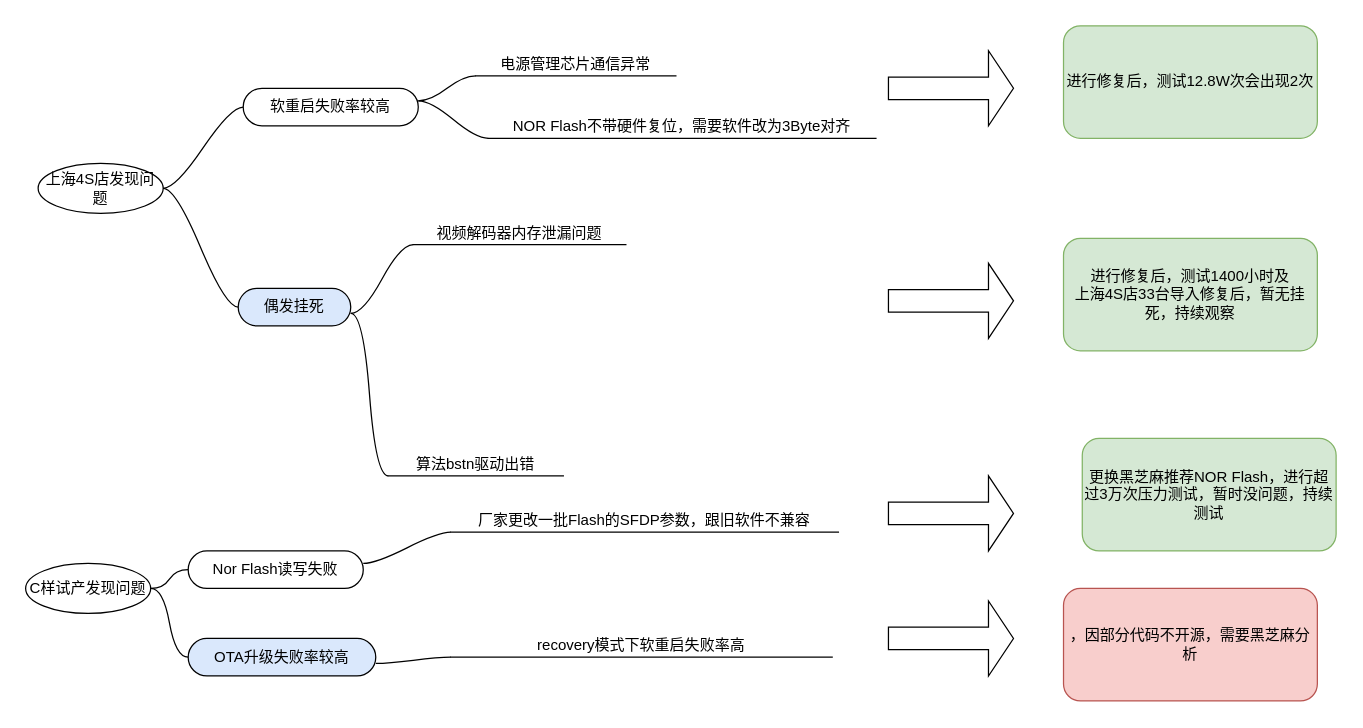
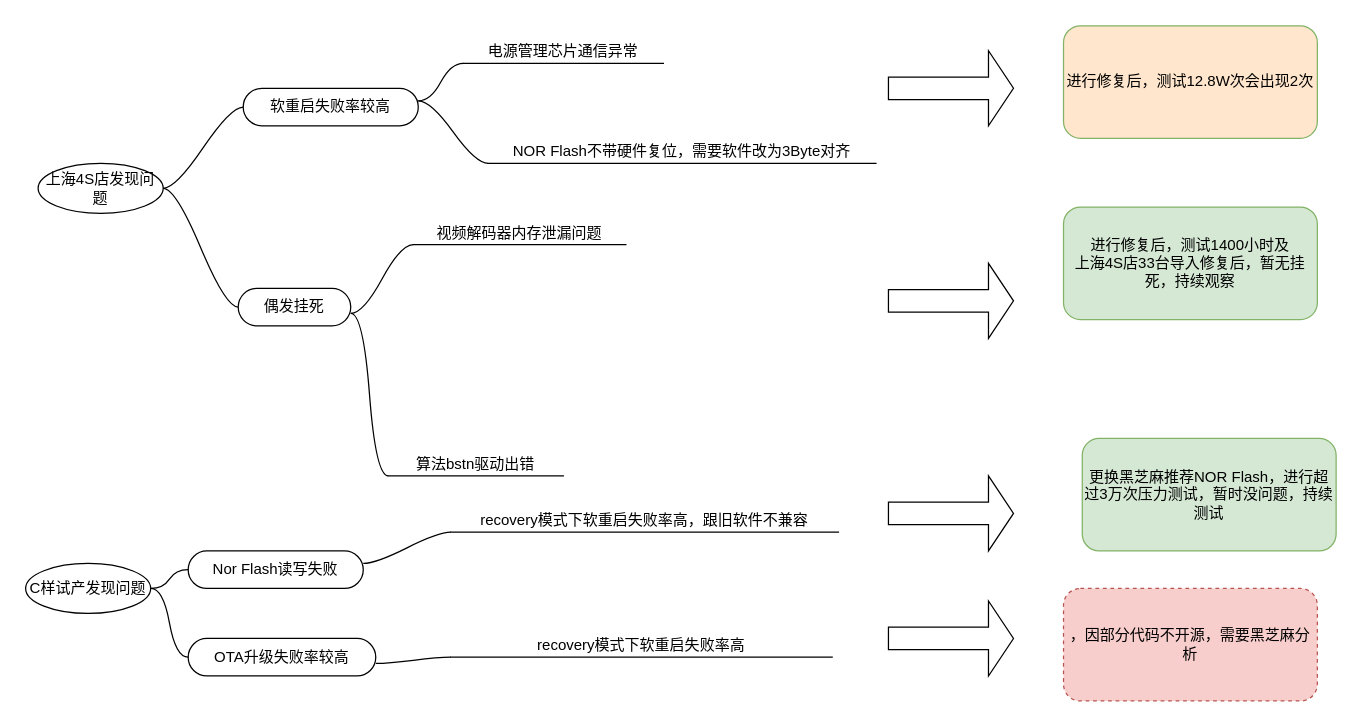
(576, 57) -> (563, 44)
(1190, 82) -> (1190, 82)
(682, 119) -> (682, 144)
(1190, 294) -> (1190, 263)
(294, 307) -> (294, 307)
(644, 519) -> (644, 519)
(1190, 644) -> (1190, 644)
(282, 657) -> (282, 657)
